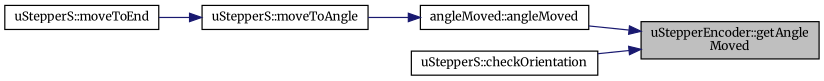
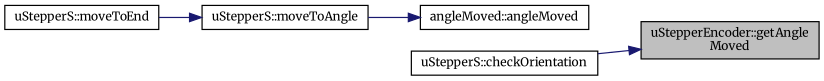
(609, 28) -> none
